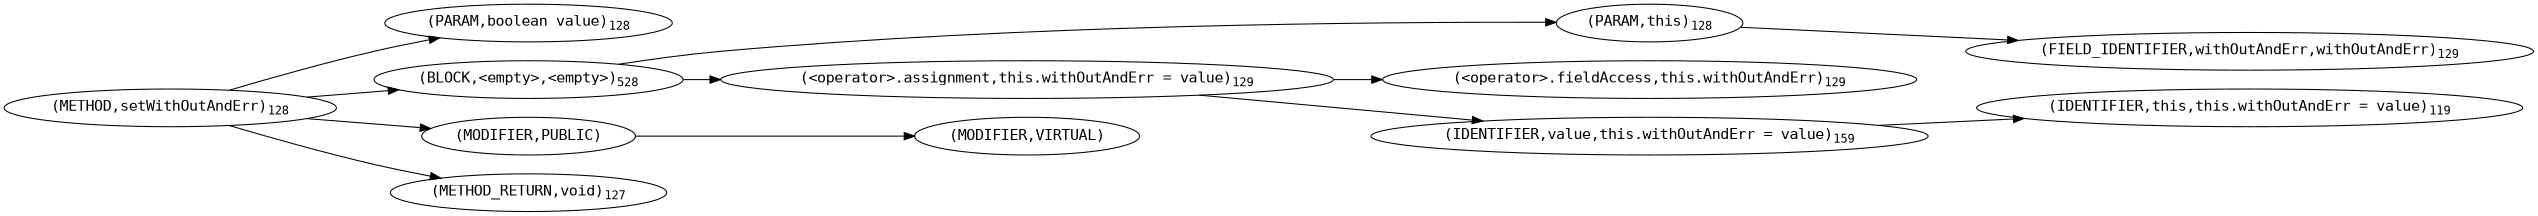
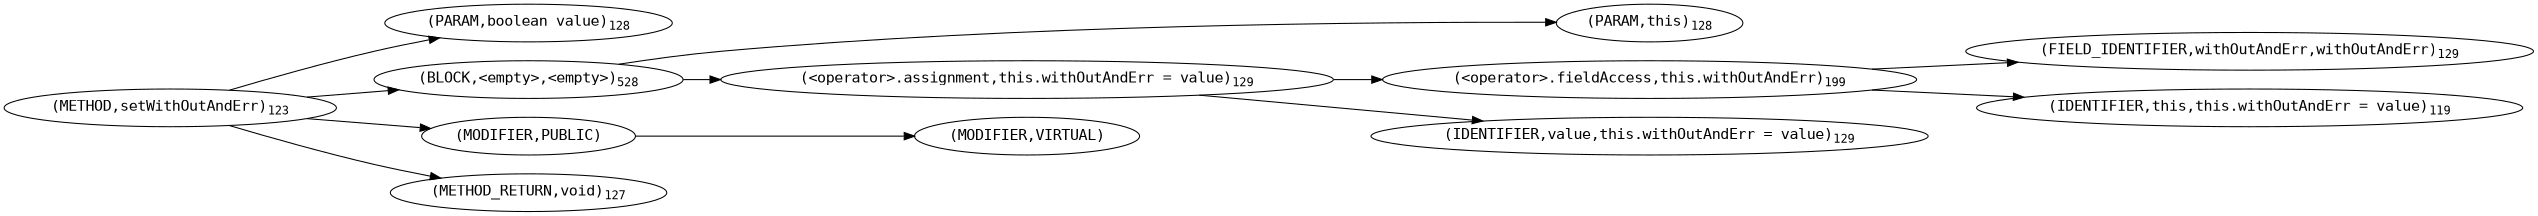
(1874, 34) -> (1940, 66)
(1835, 78) -> (1835, 78)
(279, 106) -> (279, 106)
(1946, 122) -> (1943, 93)
(1844, 135) -> (1844, 135)
